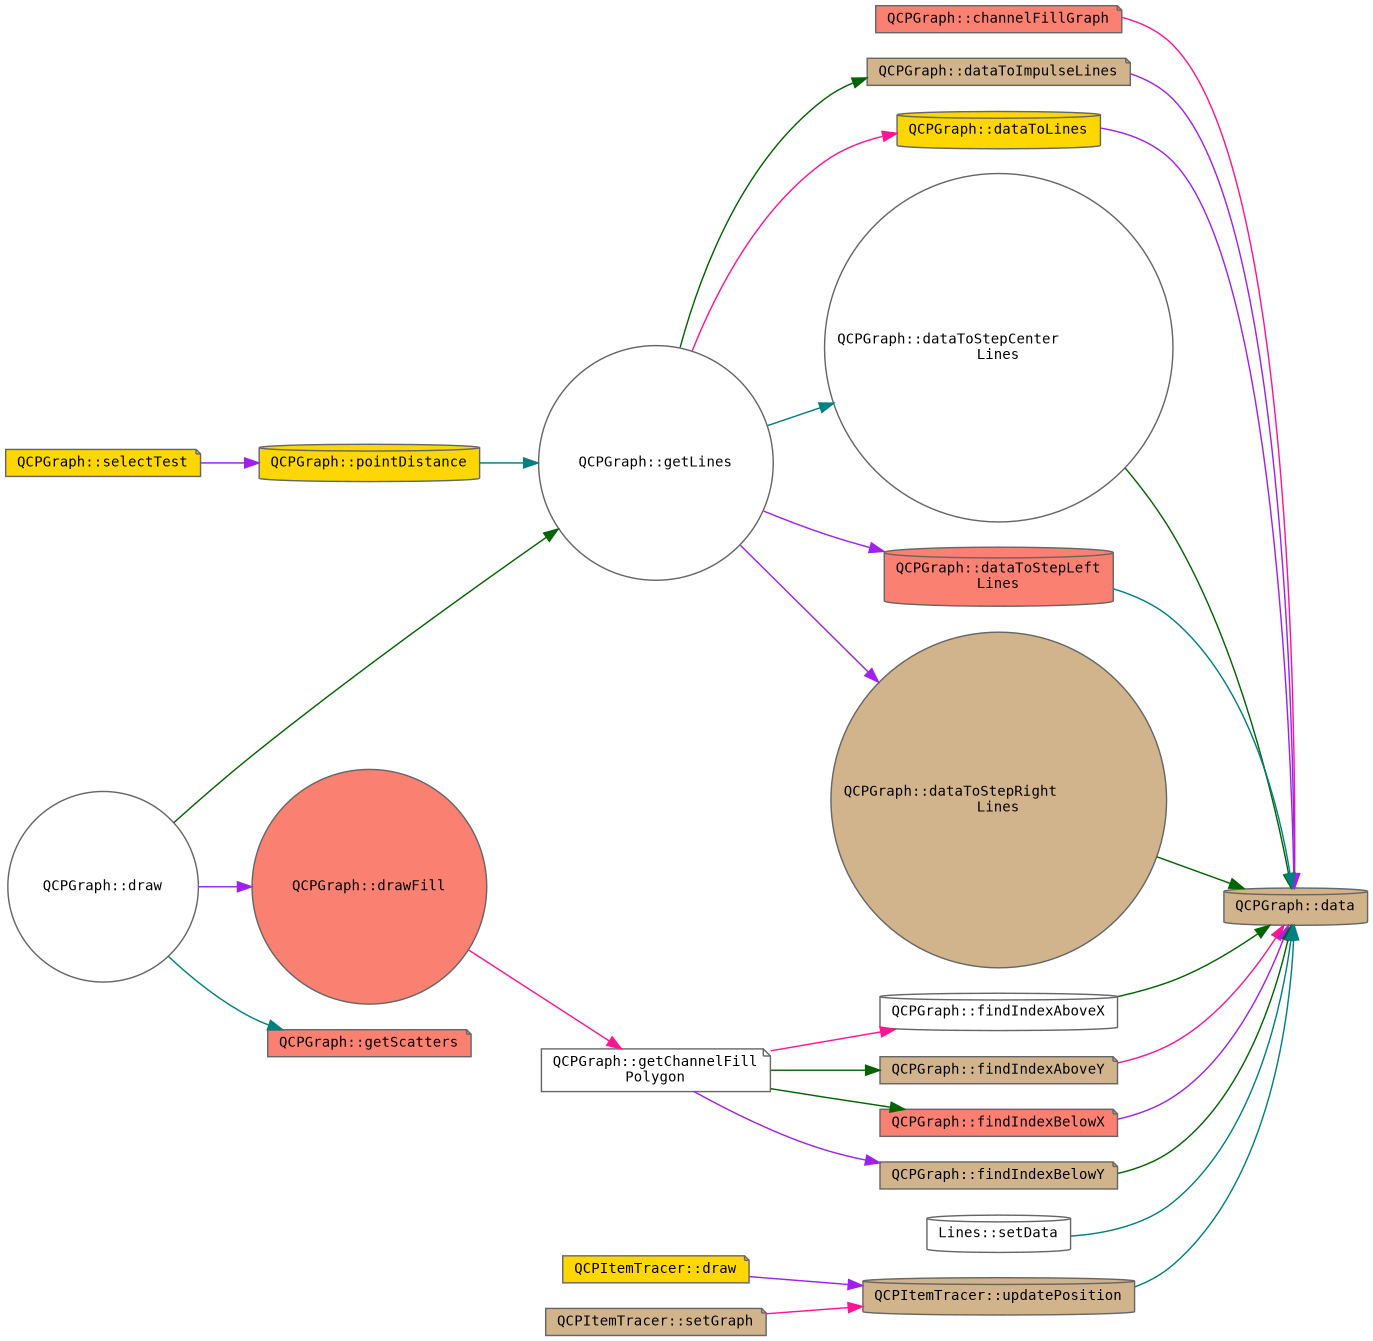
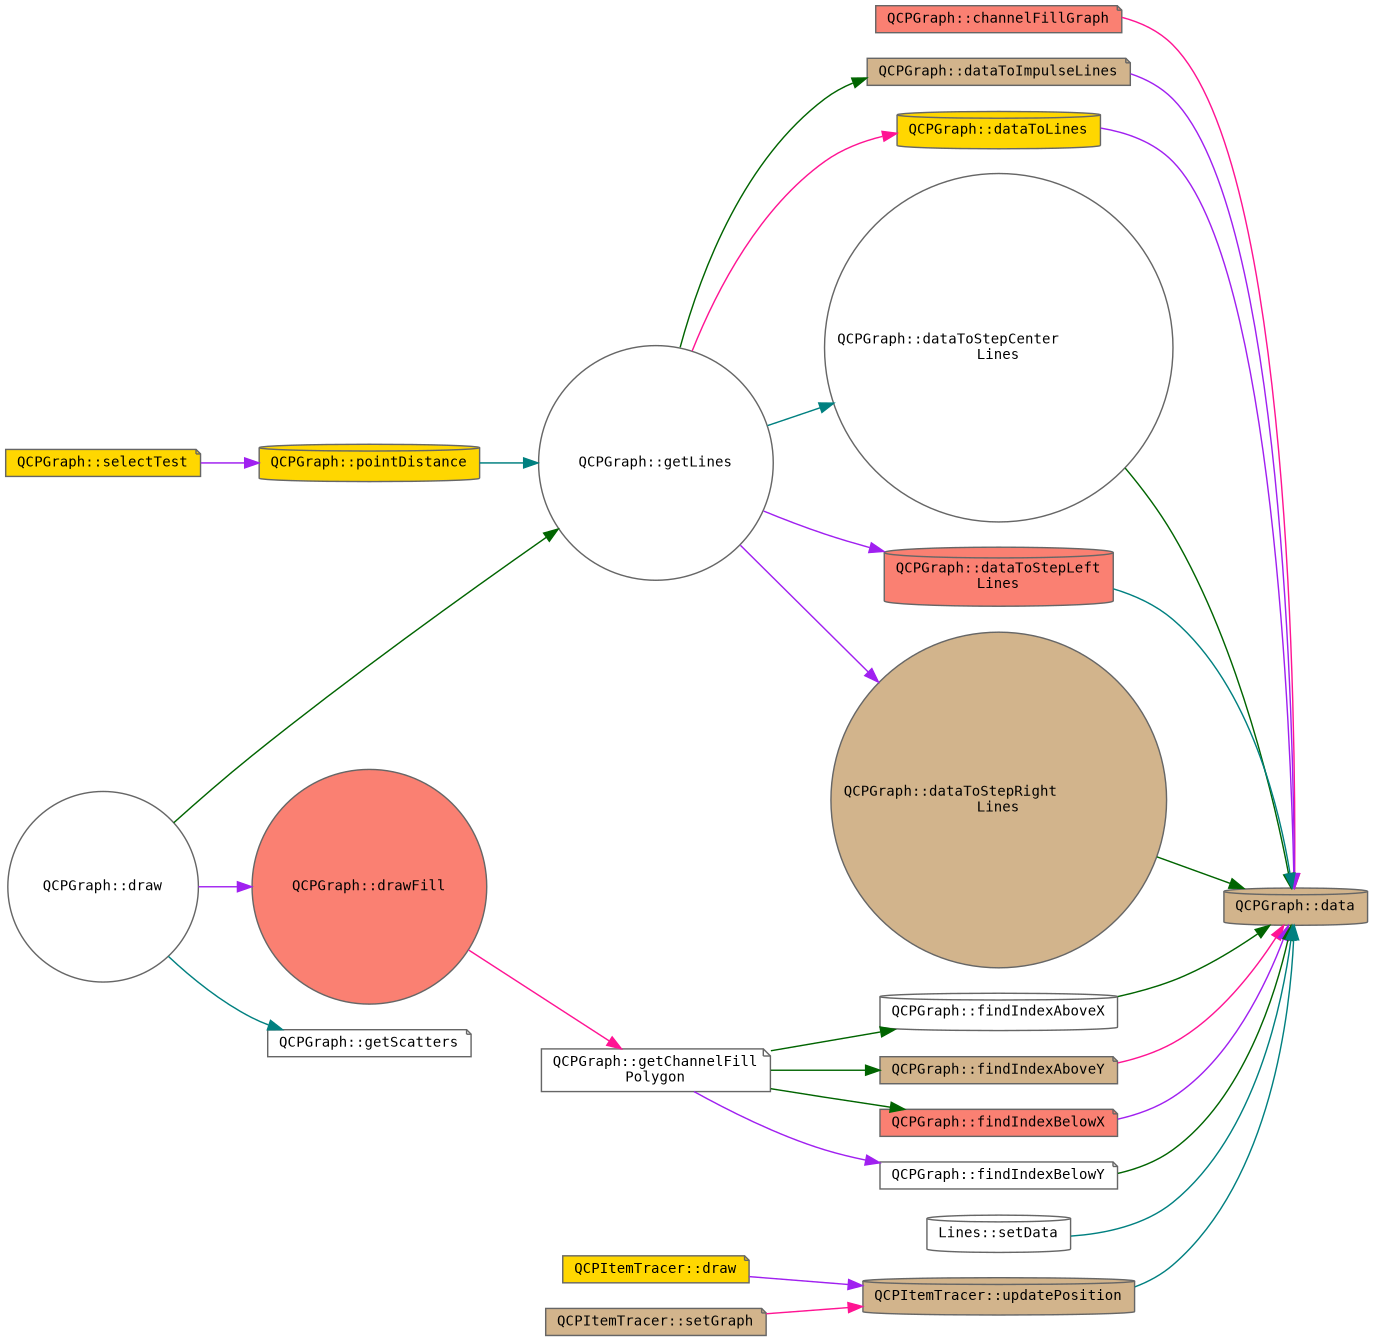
(826, 1041) -> (826, 1041)
(369, 1043) -> (369, 1043)
(999, 1175) -> (999, 1175)
